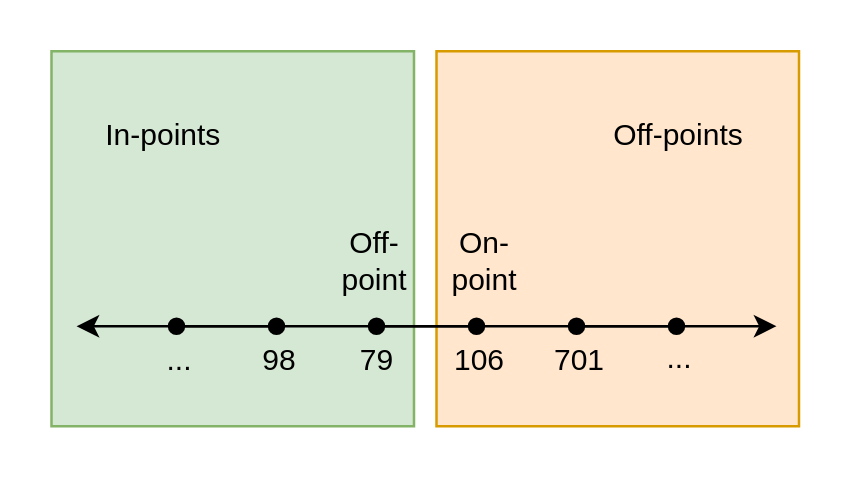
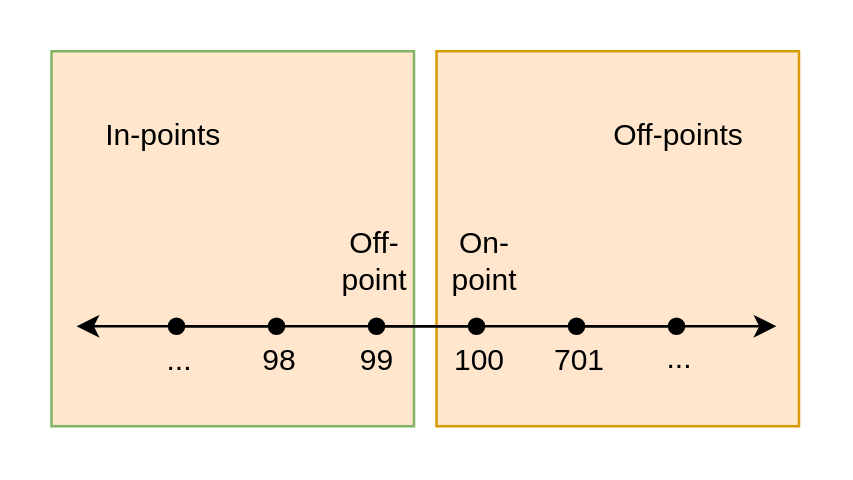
(233, 239) -> (233, 239)
(378, 361) -> (378, 361)
(480, 361) -> (480, 361)
